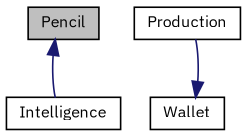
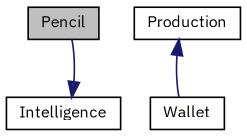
(198, 60) -> (177, 77)
(53, 77) -> (74, 60)
